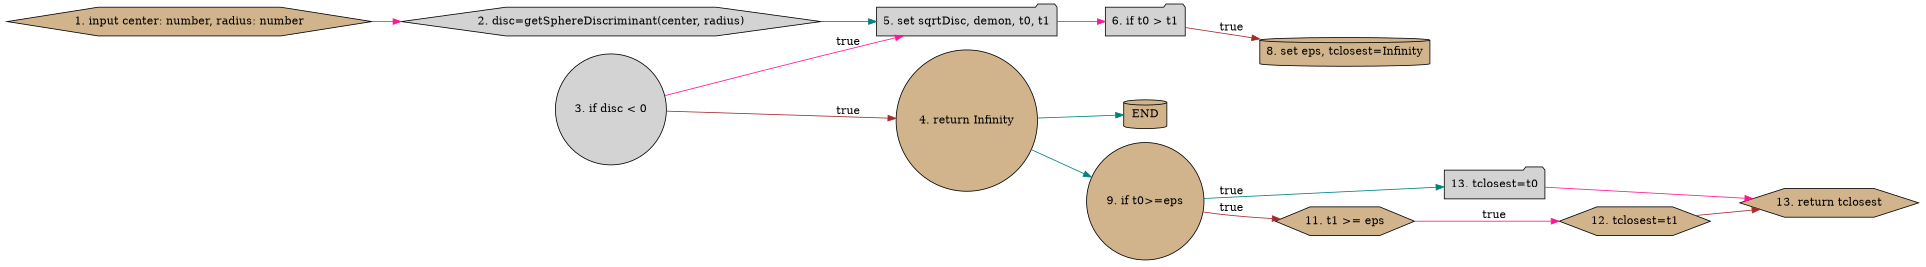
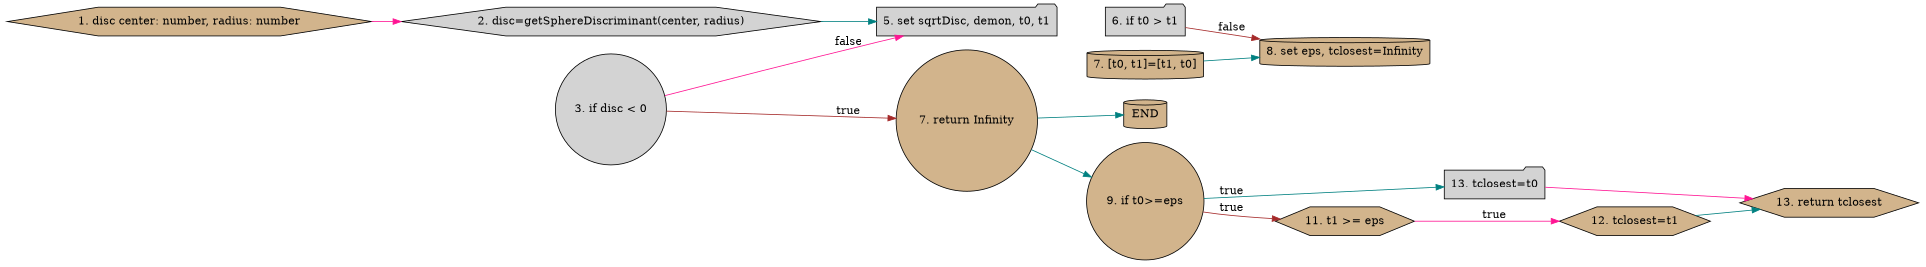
(189, 22) -> (189, 22)
(1077, 22) -> none
(1232, 28) -> (1232, 28)
(849, 42) -> (849, 42)
none -> (1145, 65)
(967, 121) -> (967, 121)
(1724, 213) -> (1724, 213)
